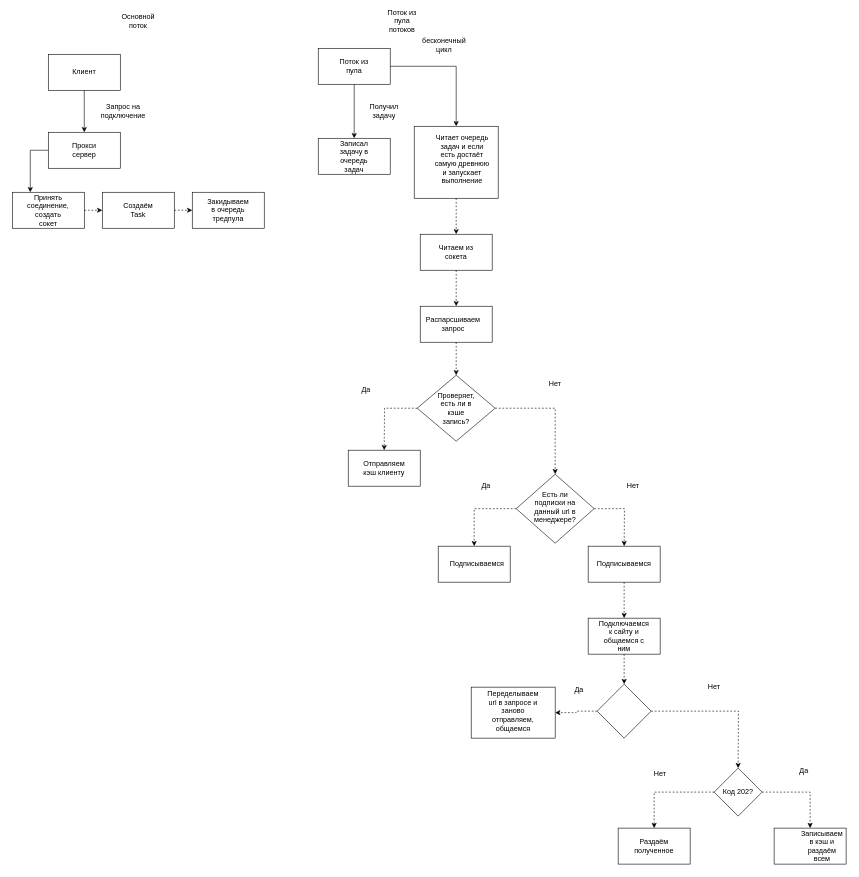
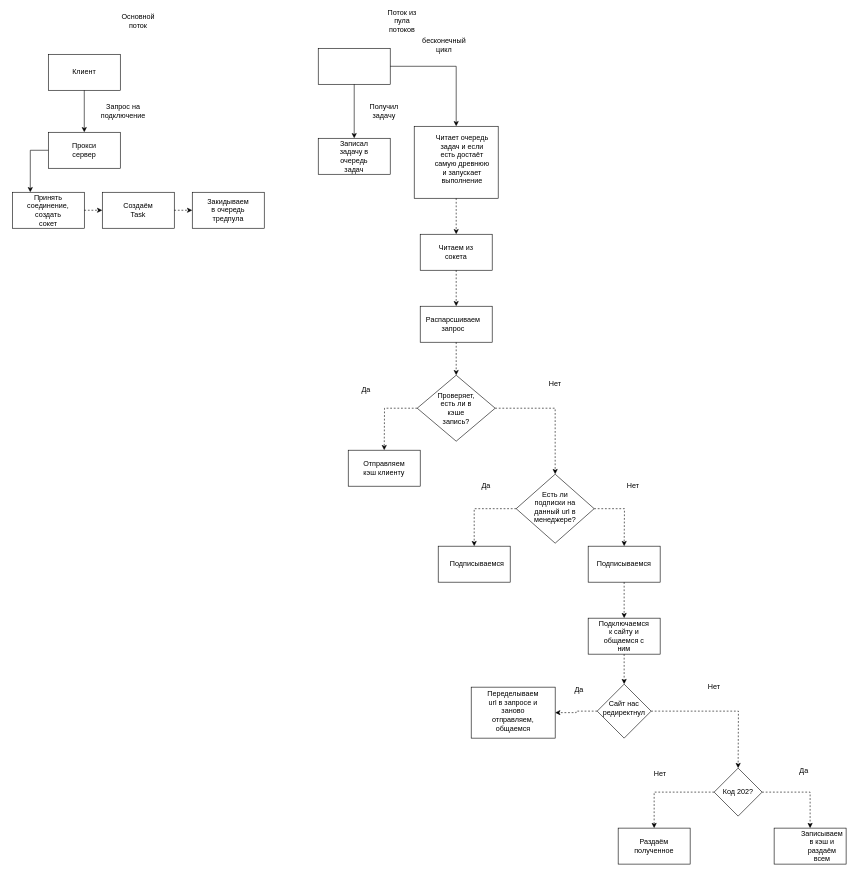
(354, 66) -> none
none -> (624, 708)
